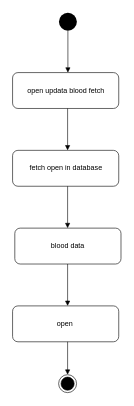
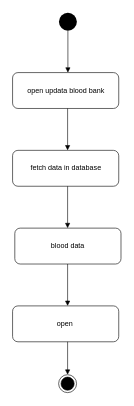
(66, 90) -> (66, 90)
(66, 168) -> (66, 168)
